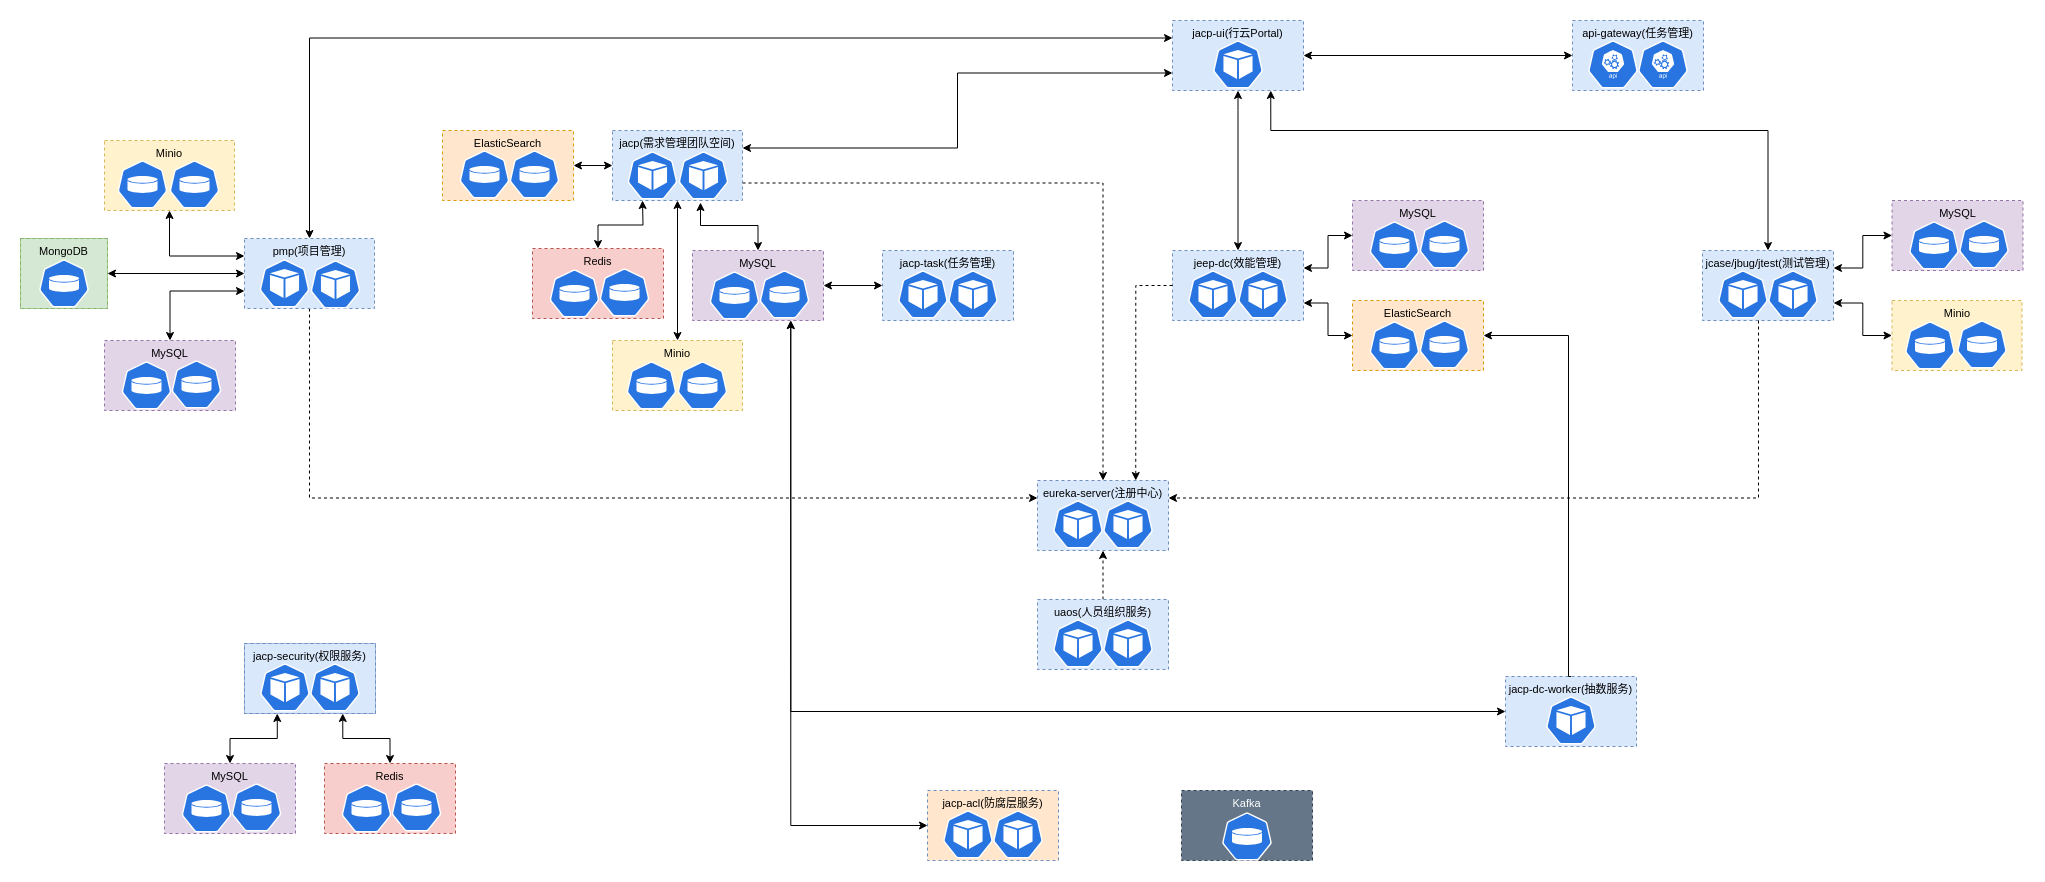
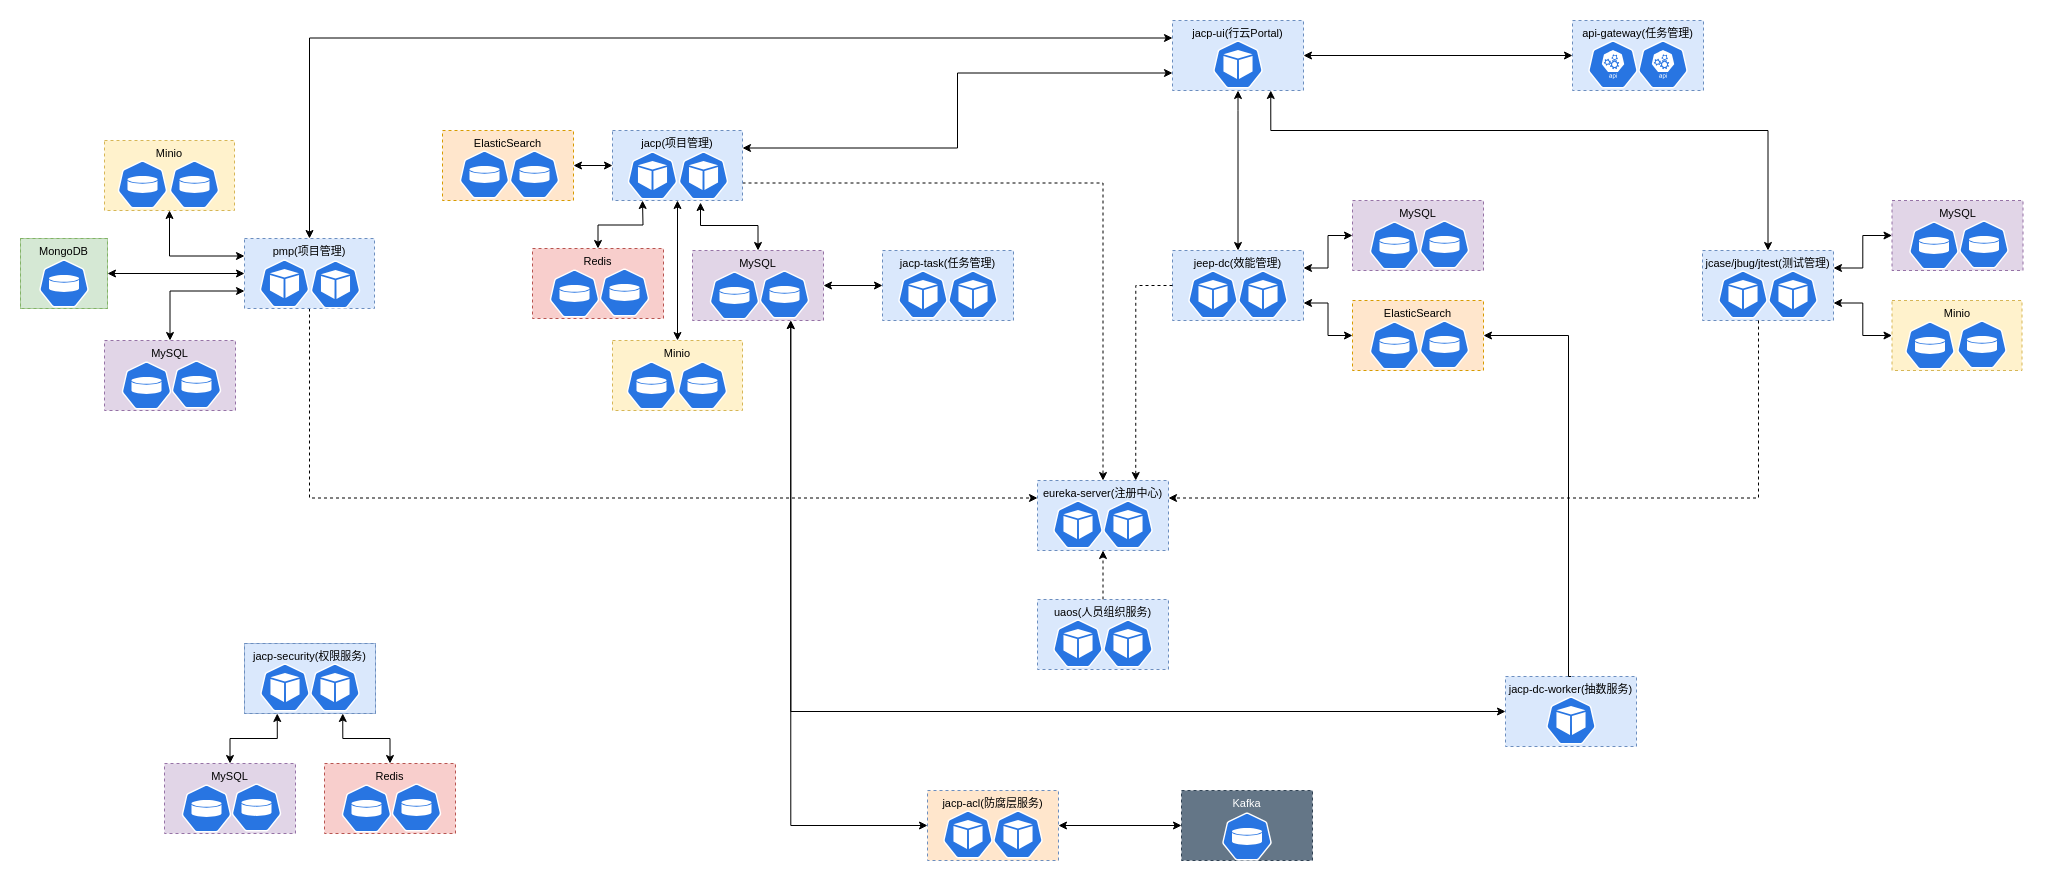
(678, 144) -> (678, 144)
none -> (1120, 826)
